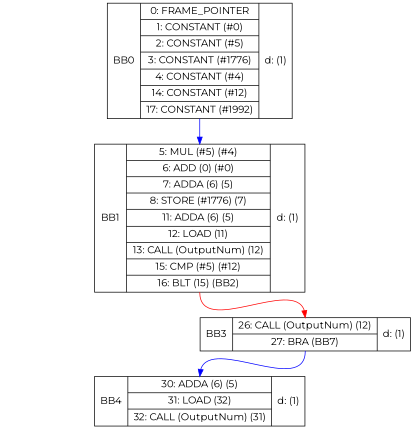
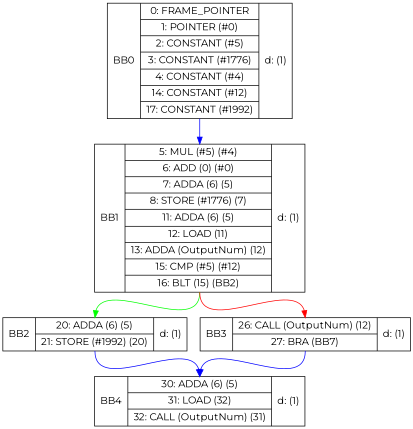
(200, 27) -> (200, 27)
(198, 250) -> (198, 250)
none -> (95, 334)
